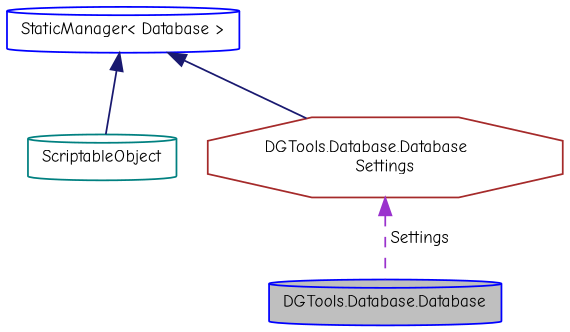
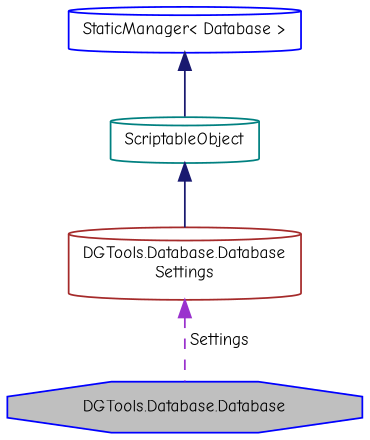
(245, 89) -> (185, 204)
(385, 157) -> (185, 264)
(385, 302) -> (185, 407)
